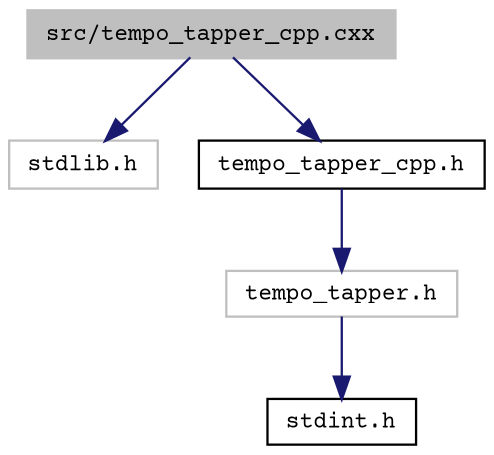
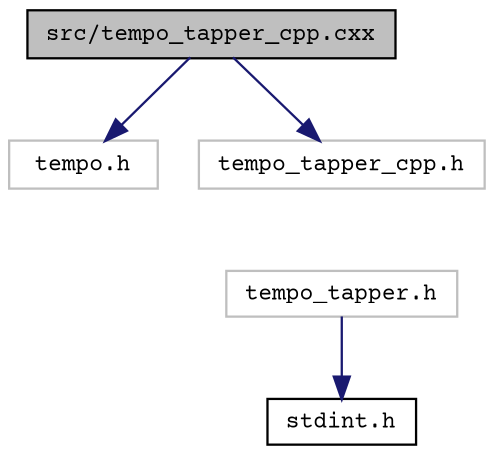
(211, 34) -> (211, 34)
(83, 165) -> (83, 165)
(342, 165) -> (342, 165)
(342, 219) -> none
